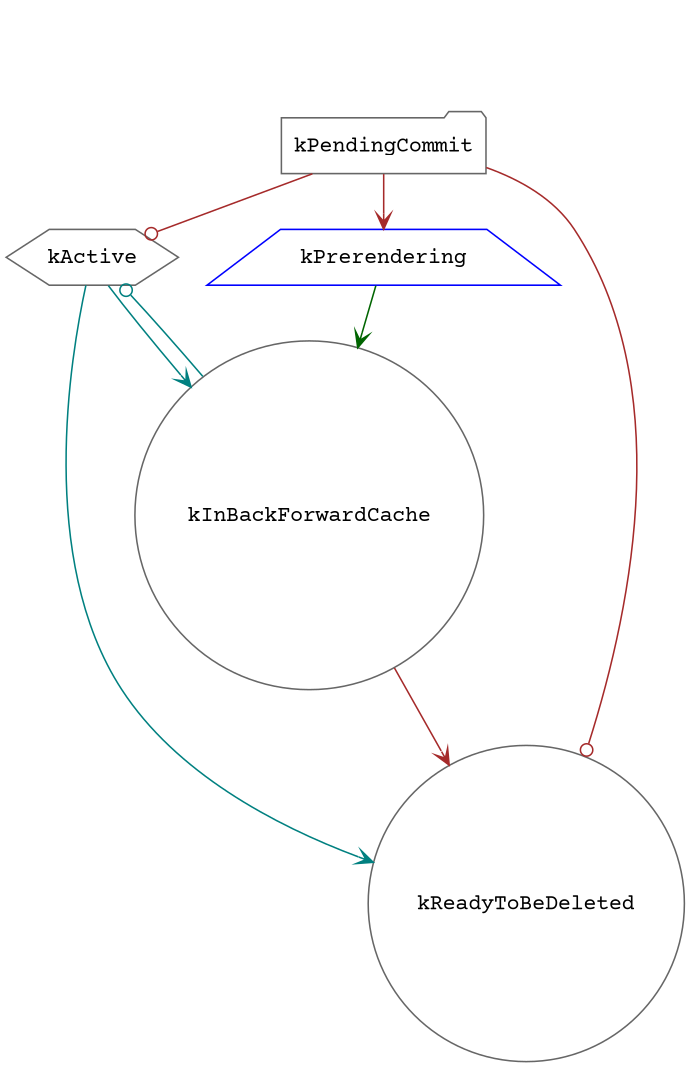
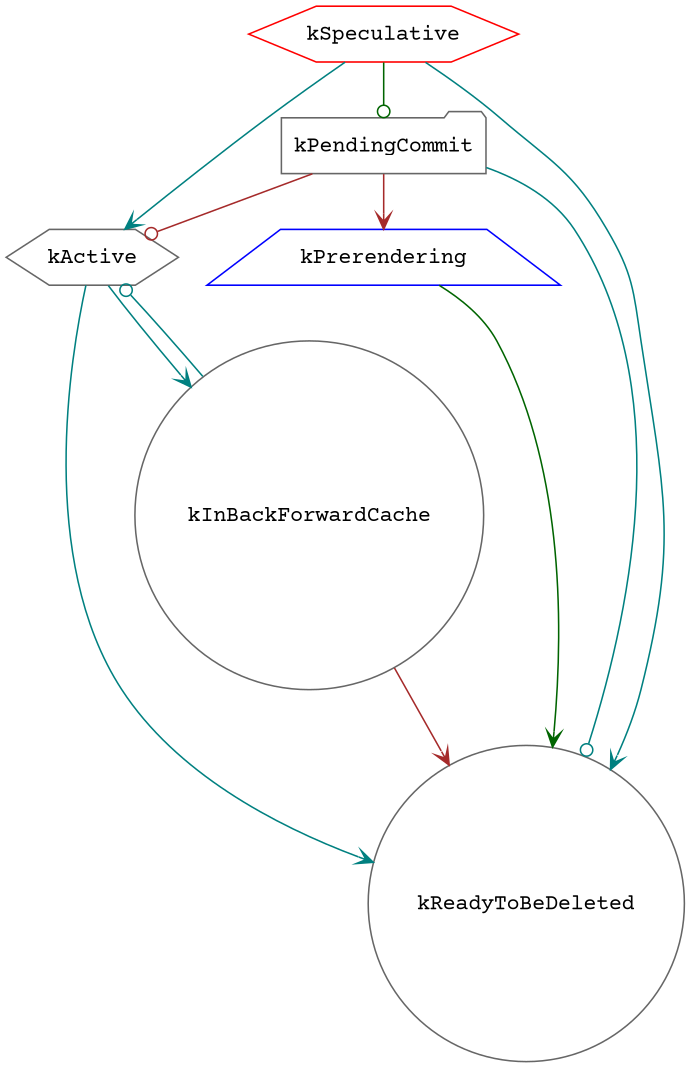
none -> (384, 34)
(369, 309) -> (547, 492)
(635, 429) -> (635, 429)
